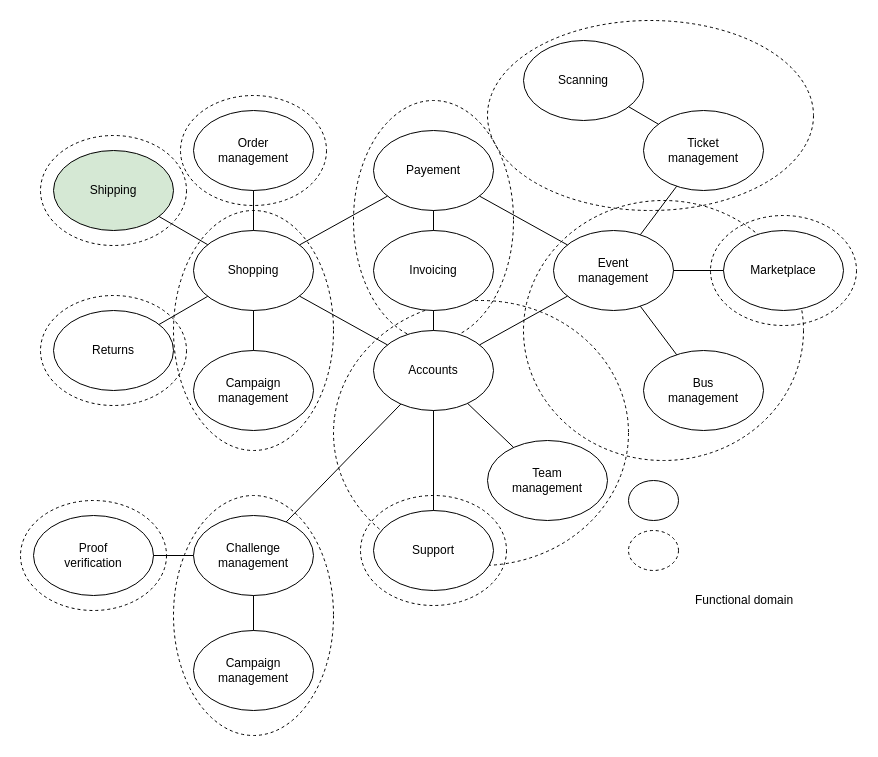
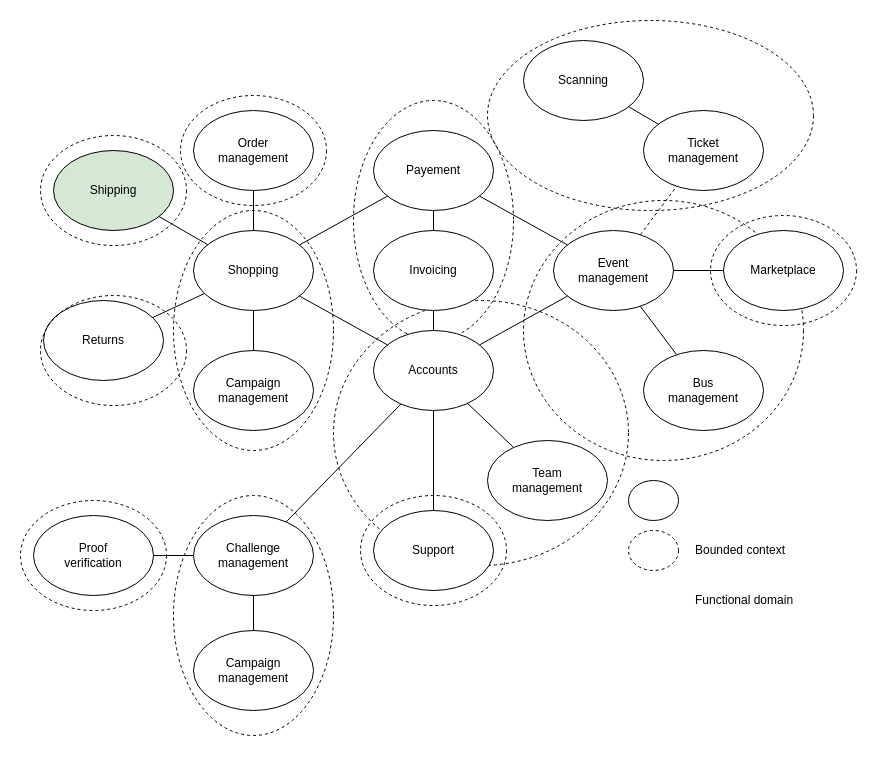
(659, 210) -> (659, 210)
(114, 351) -> (104, 341)
none -> (749, 551)
